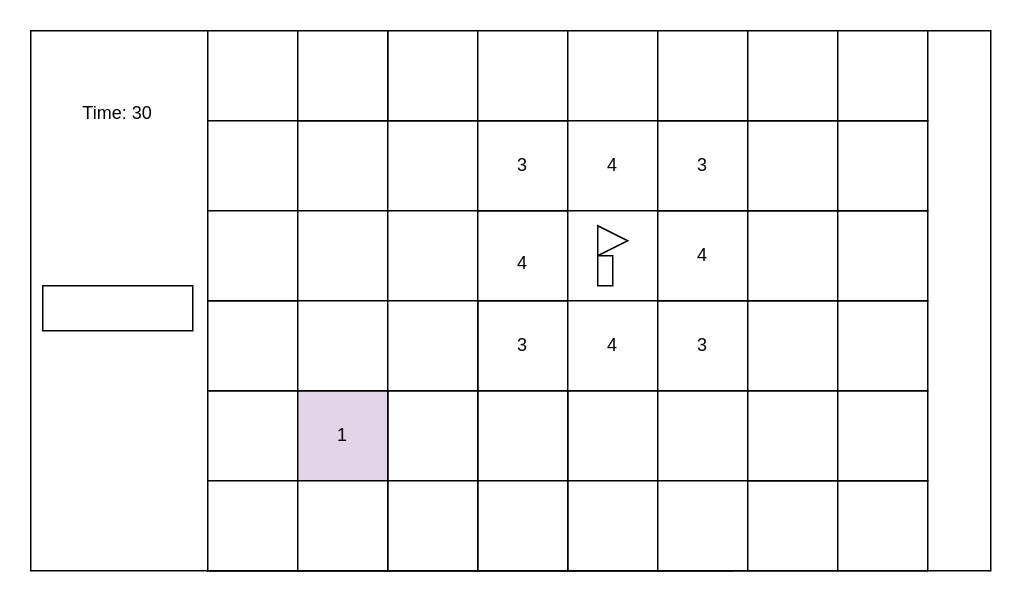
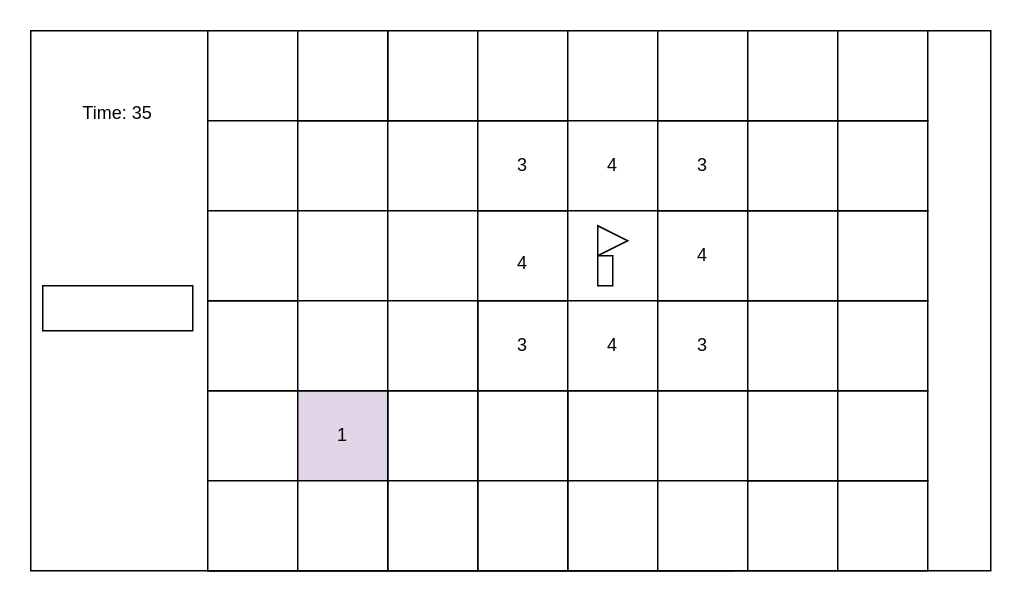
(118, 113) -> (118, 113)
